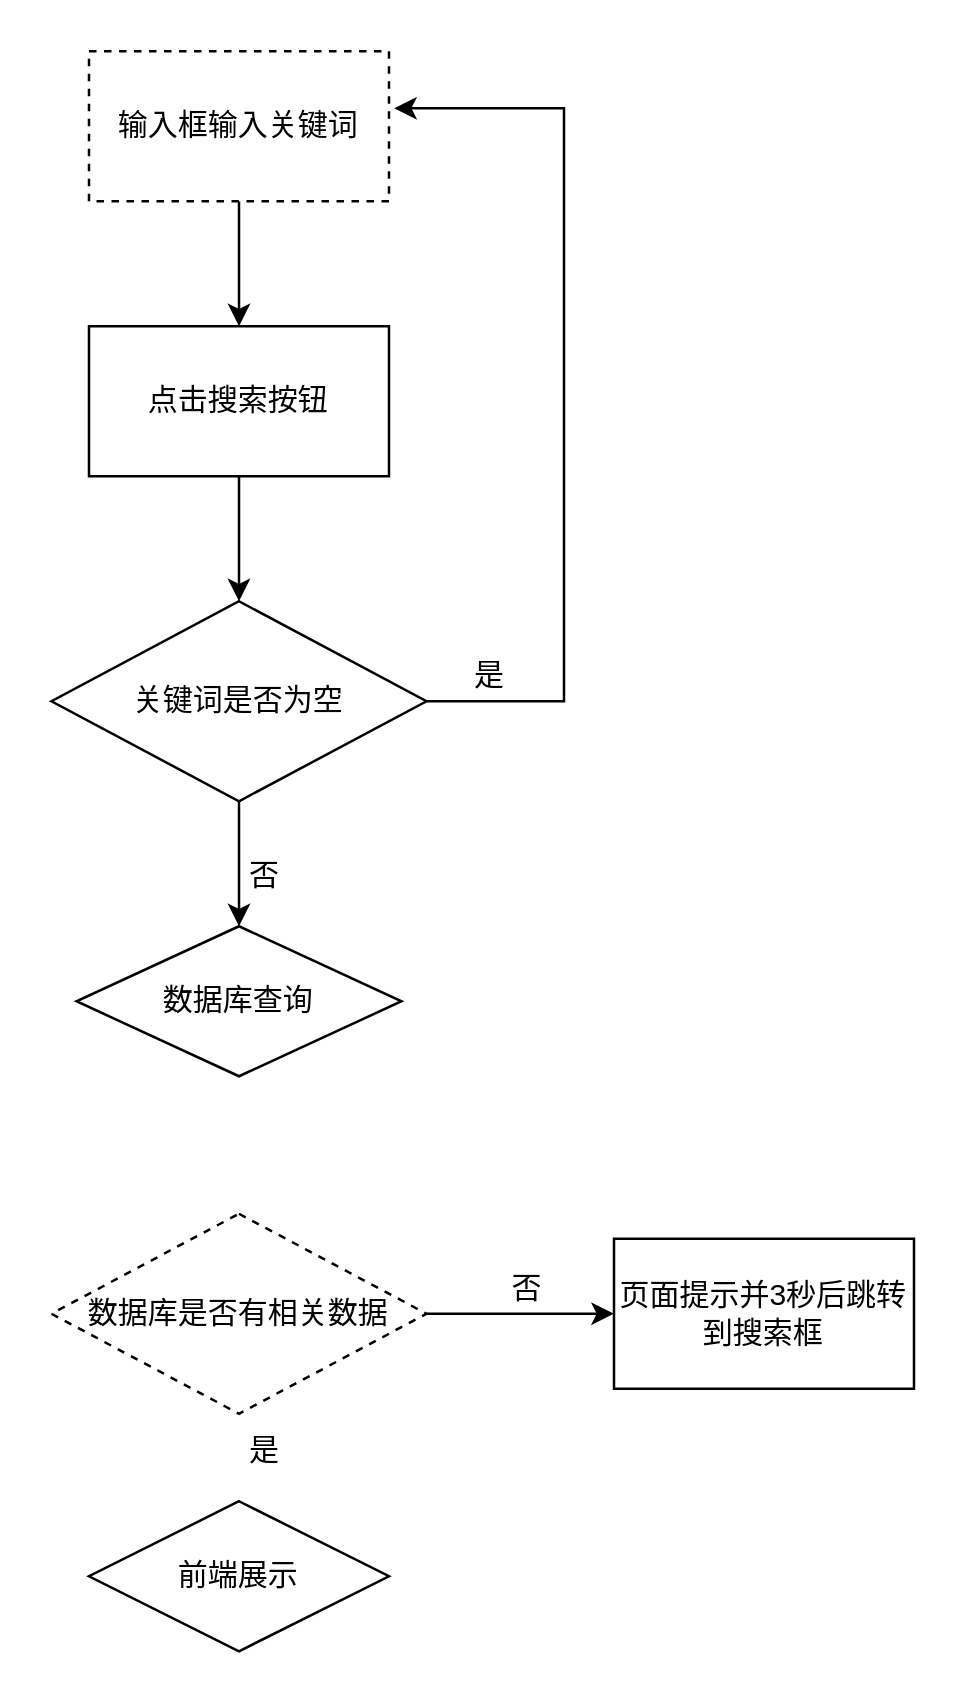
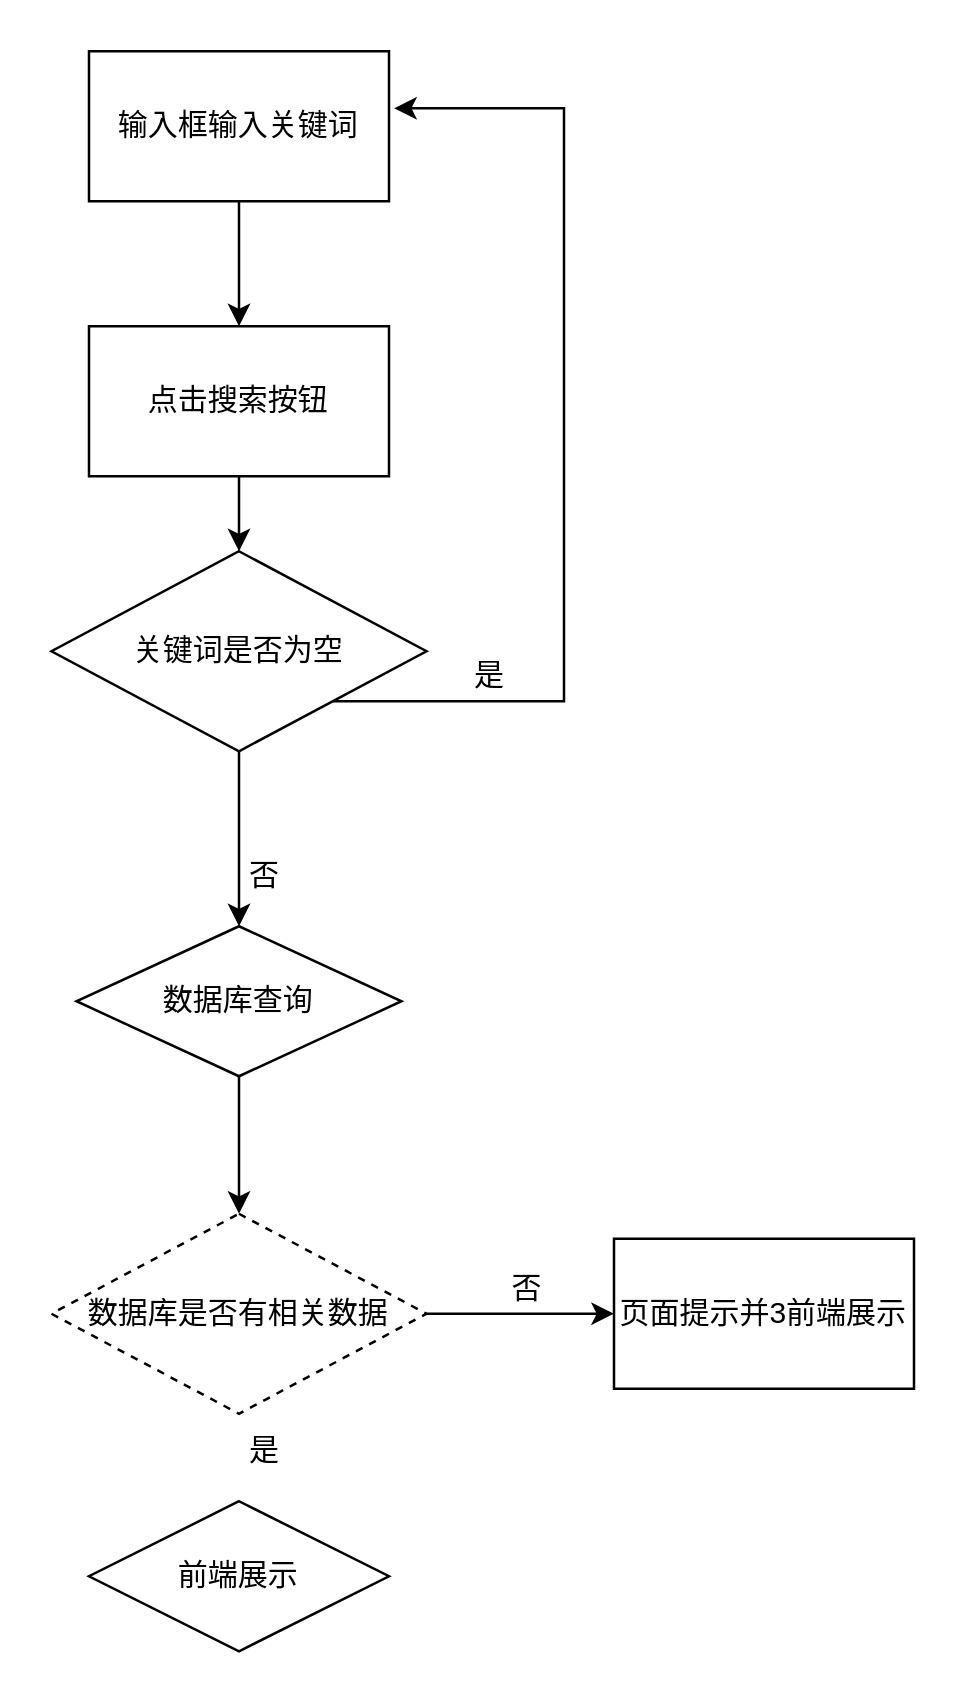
(239, 126) -> (239, 126)
(239, 701) -> (239, 651)
none -> (239, 1137)
(764, 1314) -> (764, 1314)
